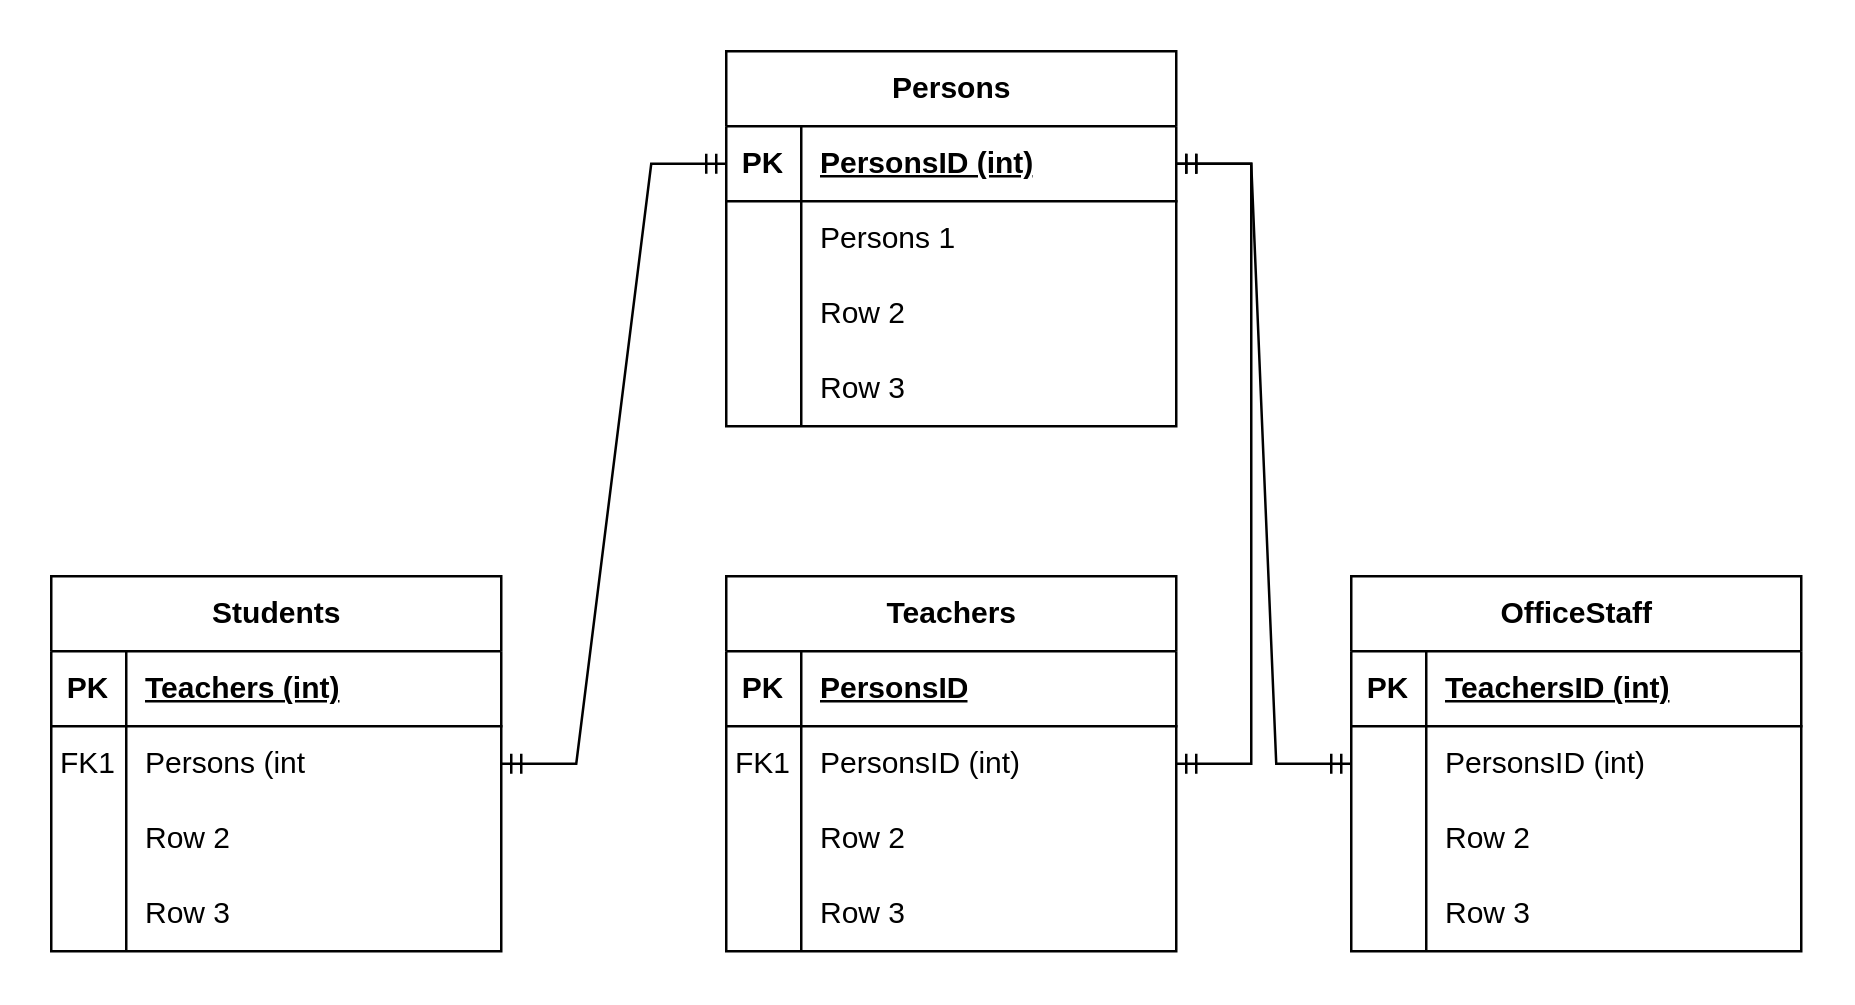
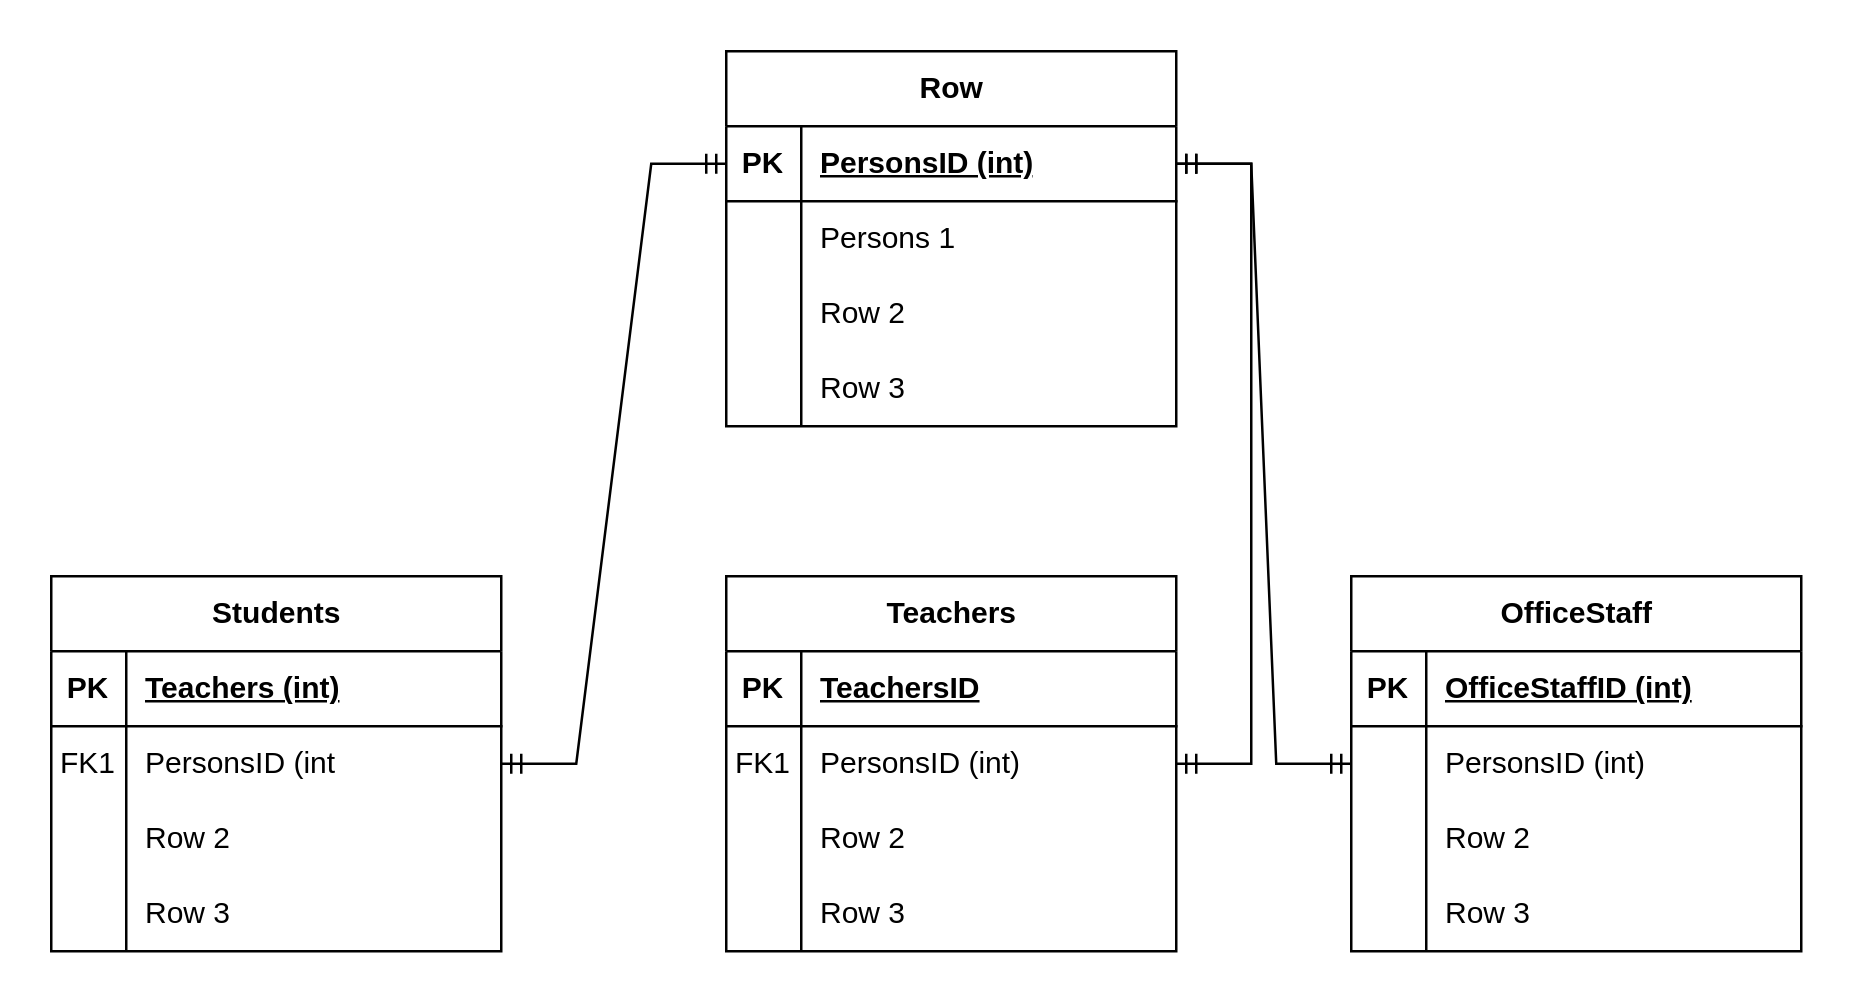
(953, 89) -> (953, 89)
(897, 689) -> (905, 689)
(1573, 689) -> (1594, 689)
(239, 764) -> (256, 764)
